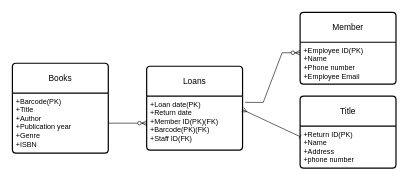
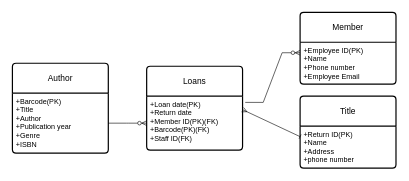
(60, 78) -> (60, 78)
